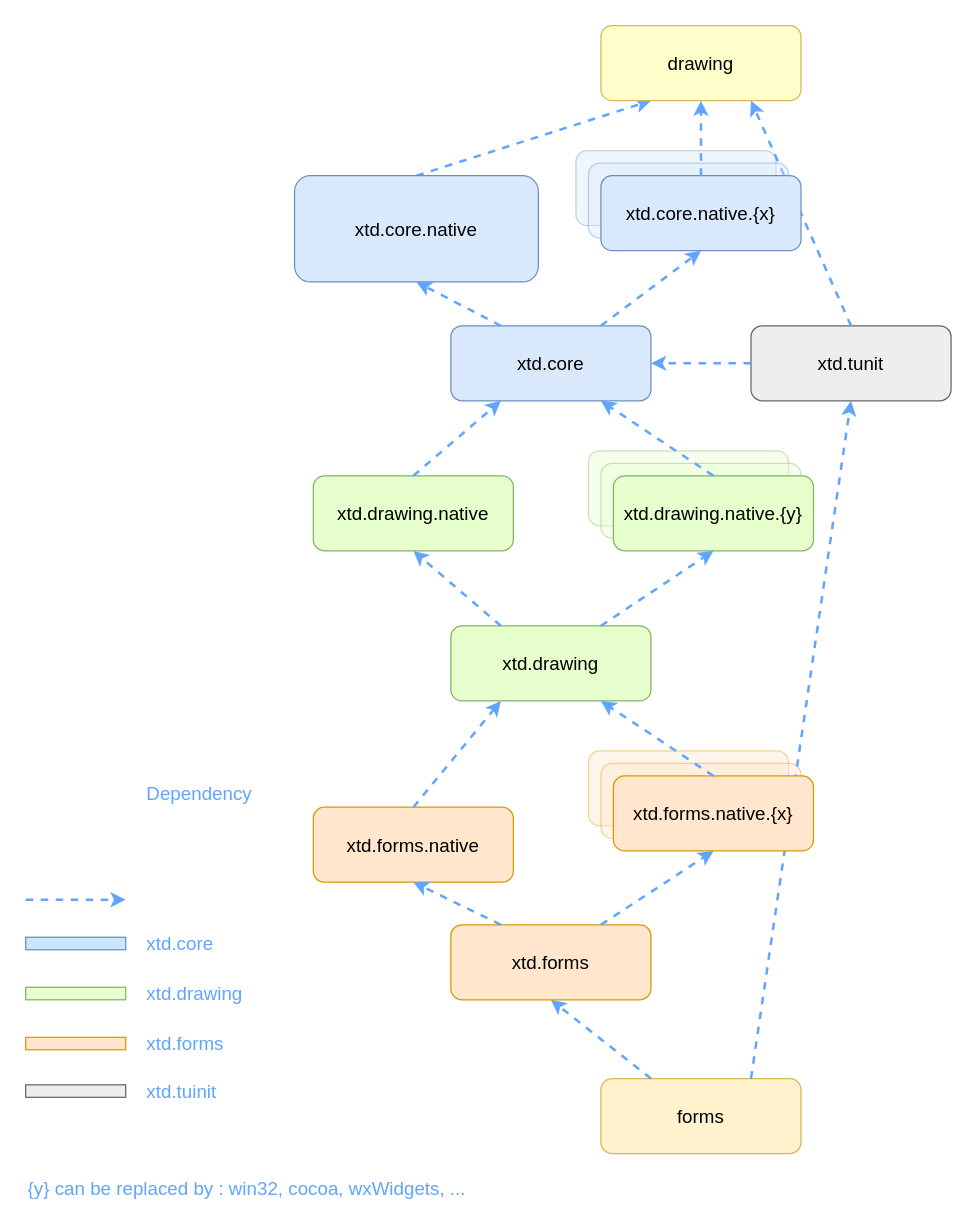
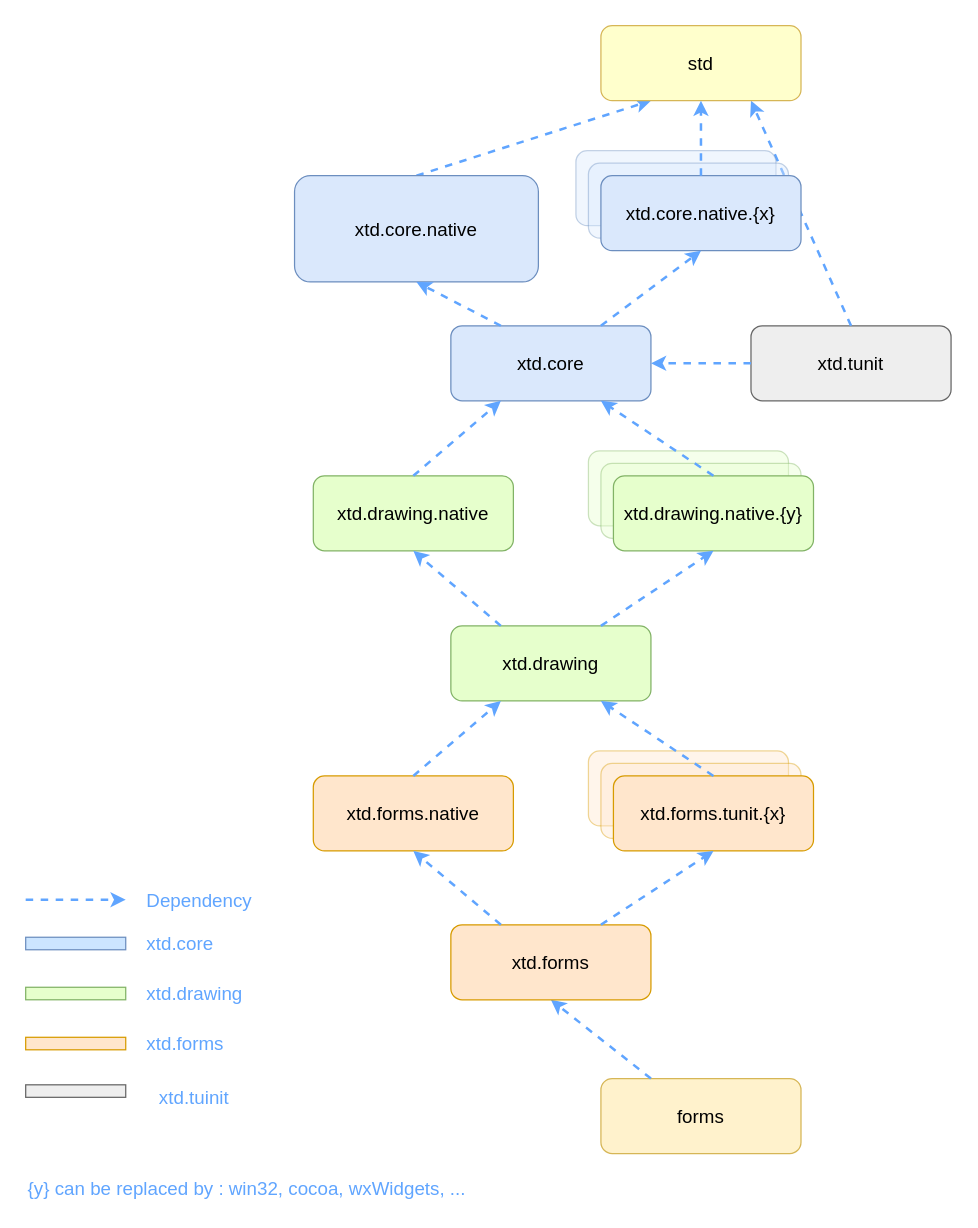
(701, 63) -> (701, 63)
(823, 589) -> none
(219, 793) -> (219, 899)
(713, 813) -> (713, 813)
(413, 844) -> (413, 813)
(219, 1091) -> (232, 1097)
